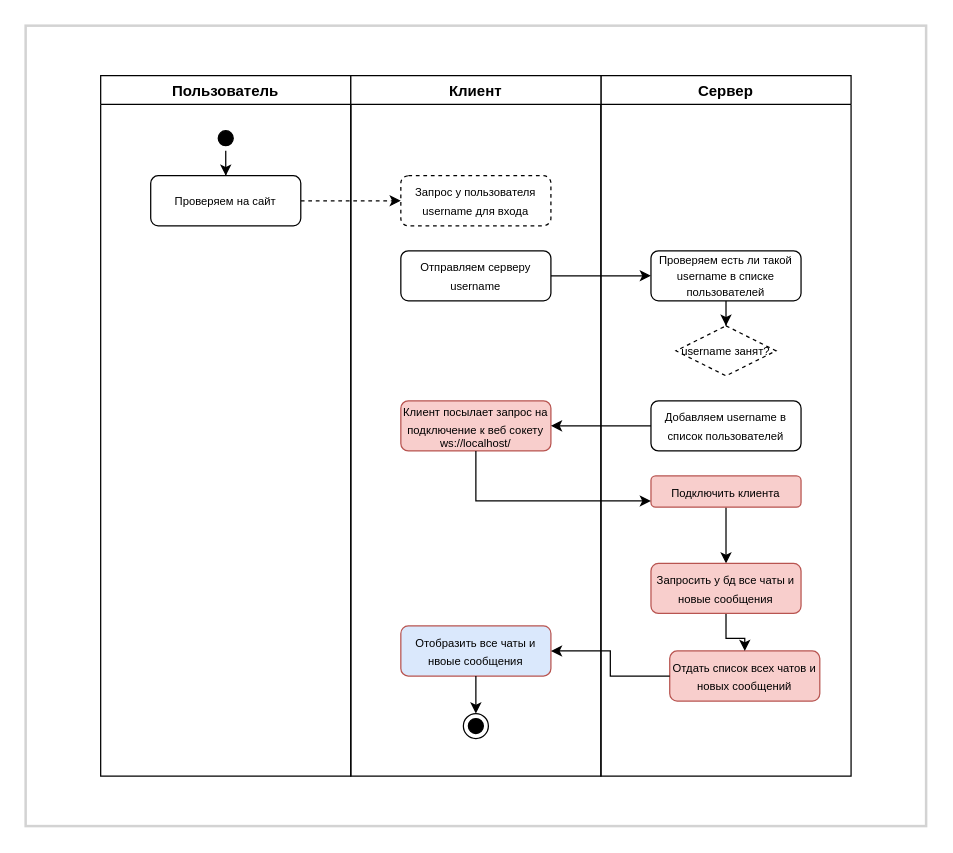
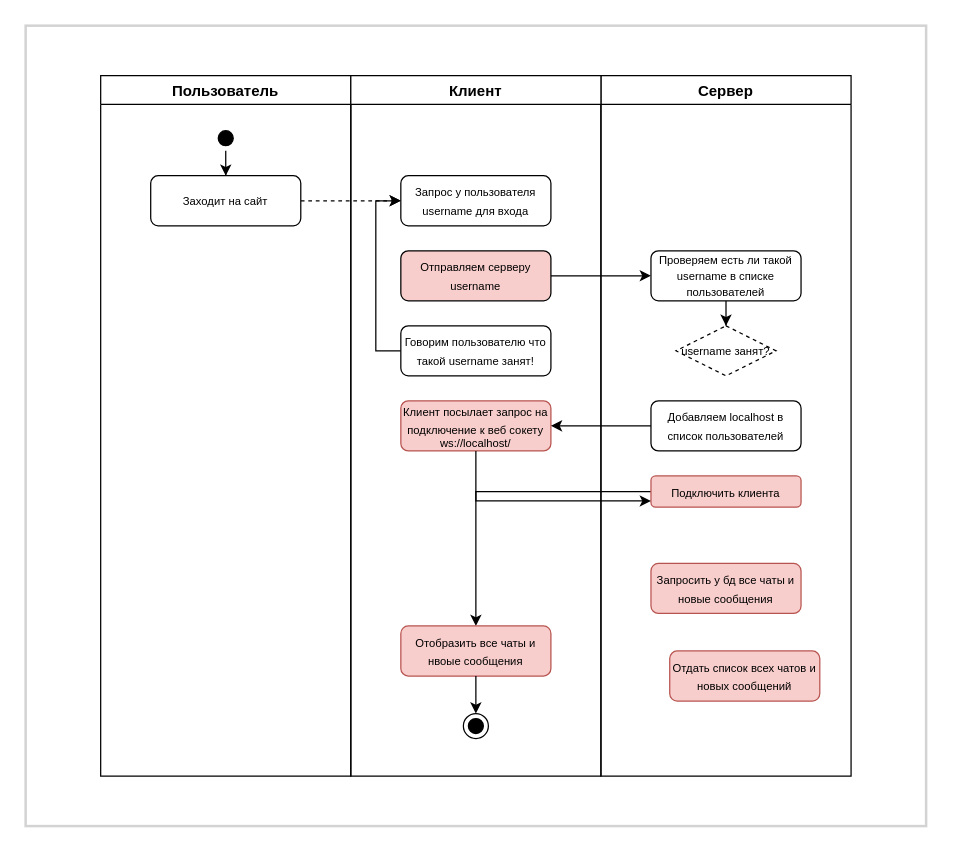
(226, 201) -> (226, 201)
(476, 201) -> (476, 201)
(476, 276) -> (476, 276)
none -> (376, 290)
none -> (476, 351)
(726, 426) -> (726, 426)
(726, 531) -> (565, 491)
(726, 636) -> none
(476, 651) -> (476, 651)
(610, 668) -> none
